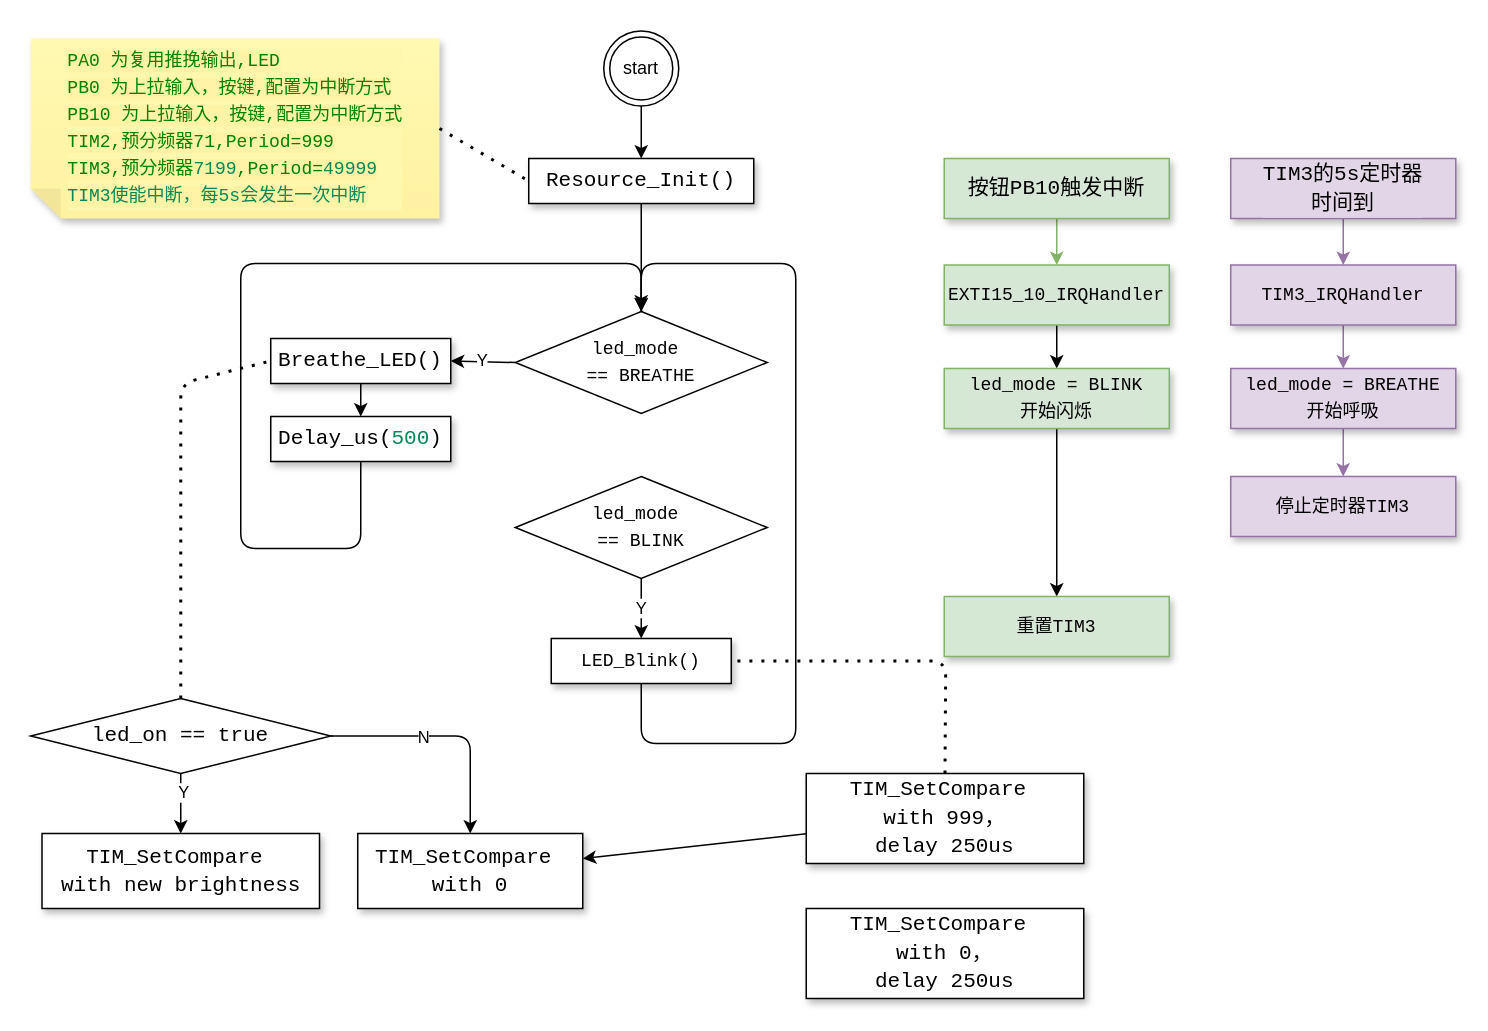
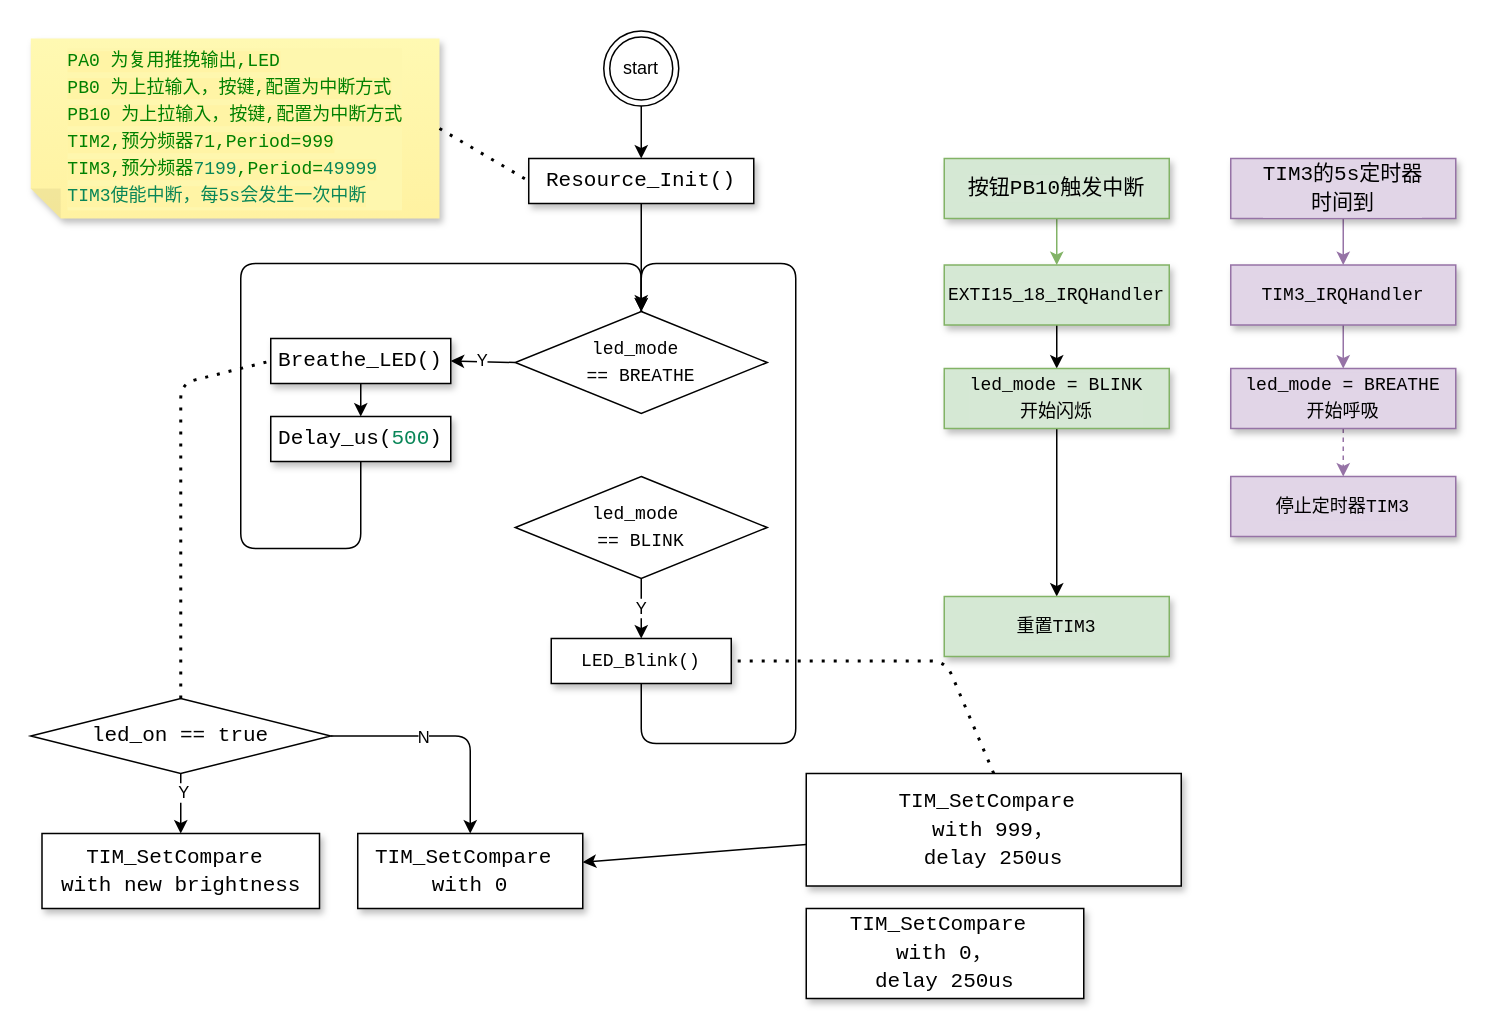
(1057, 295) -> (1057, 295)
(1343, 447) -> (1343, 447)
(945, 818) -> (994, 830)
